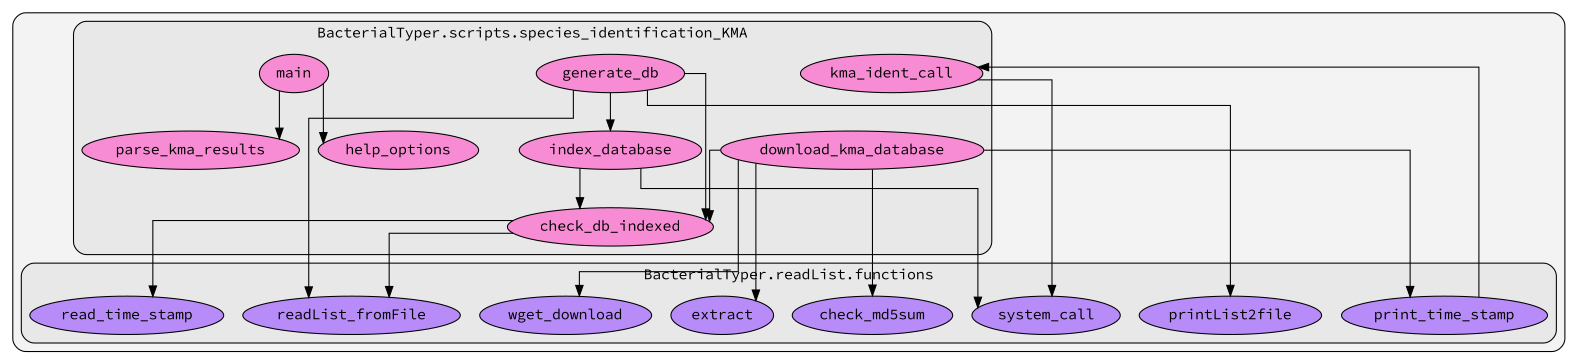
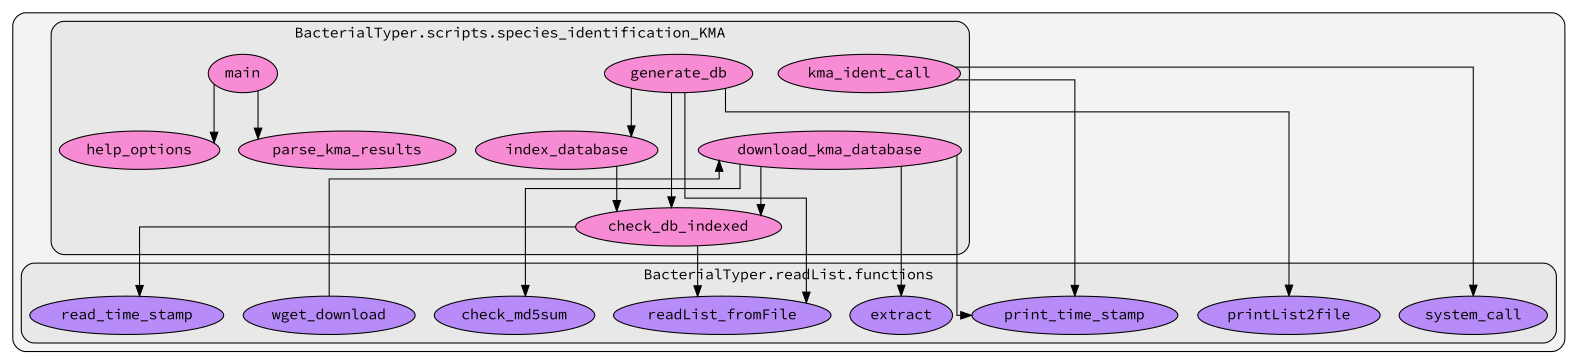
(1349, 67) -> (1075, 123)
(854, 189) -> none
(708, 272) -> (469, 179)
